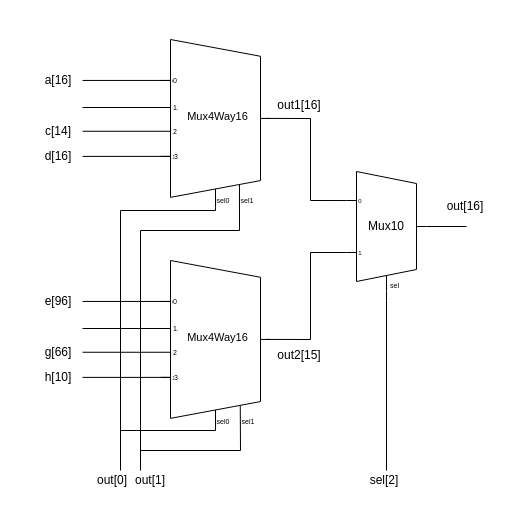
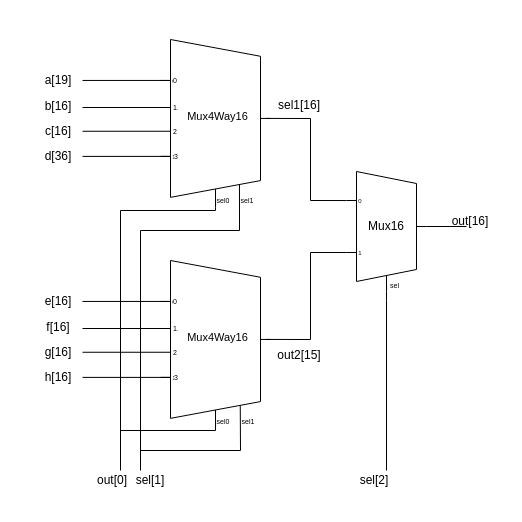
(59, 81) -> (59, 81)
(300, 106) -> (300, 106)
none -> (59, 107)
(59, 132) -> (59, 132)
(59, 157) -> (59, 157)
(466, 207) -> (471, 222)
(387, 227) -> (387, 227)
(59, 302) -> (59, 302)
none -> (59, 328)
(59, 353) -> (59, 353)
(59, 378) -> (59, 378)
(151, 481) -> (151, 481)
(385, 481) -> (375, 481)
